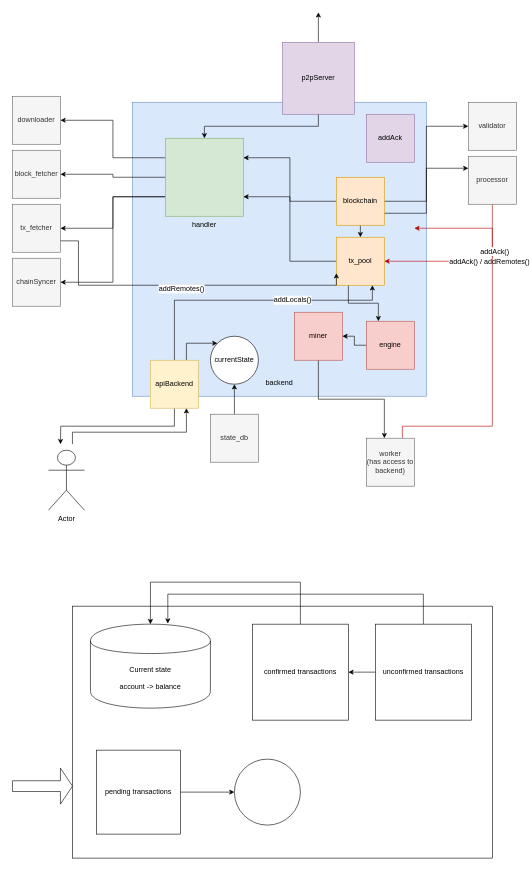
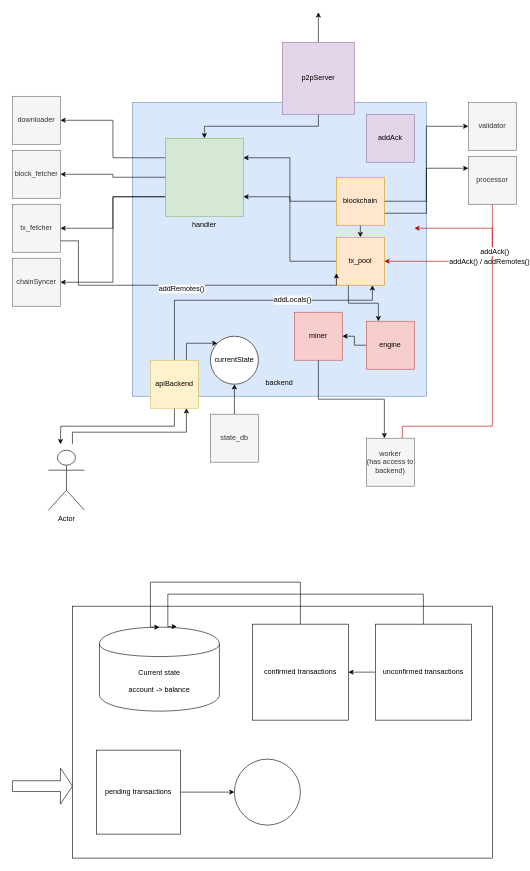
(150, 666) -> (159, 669)
